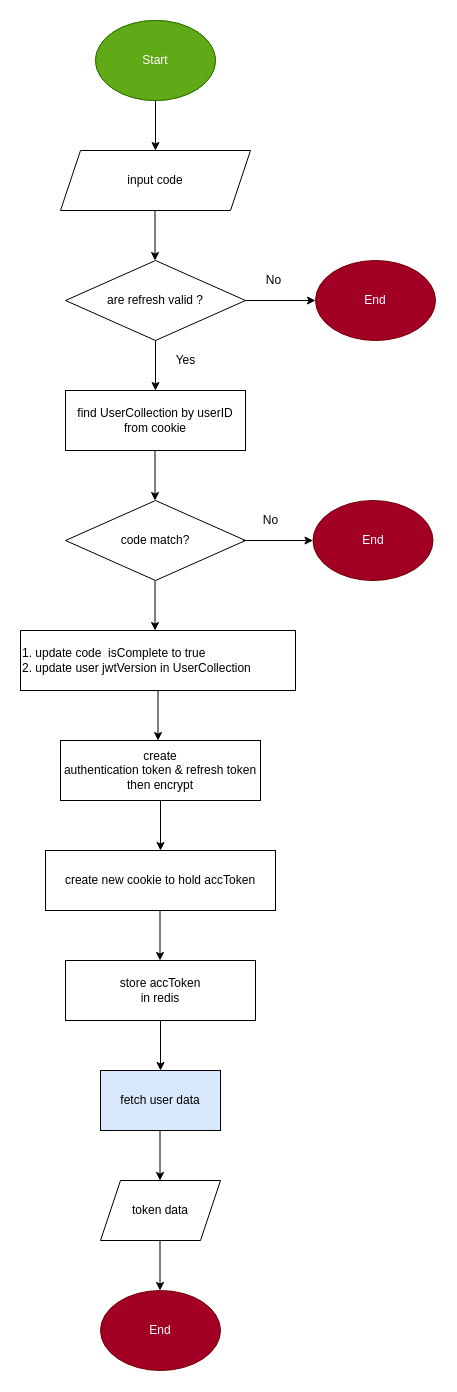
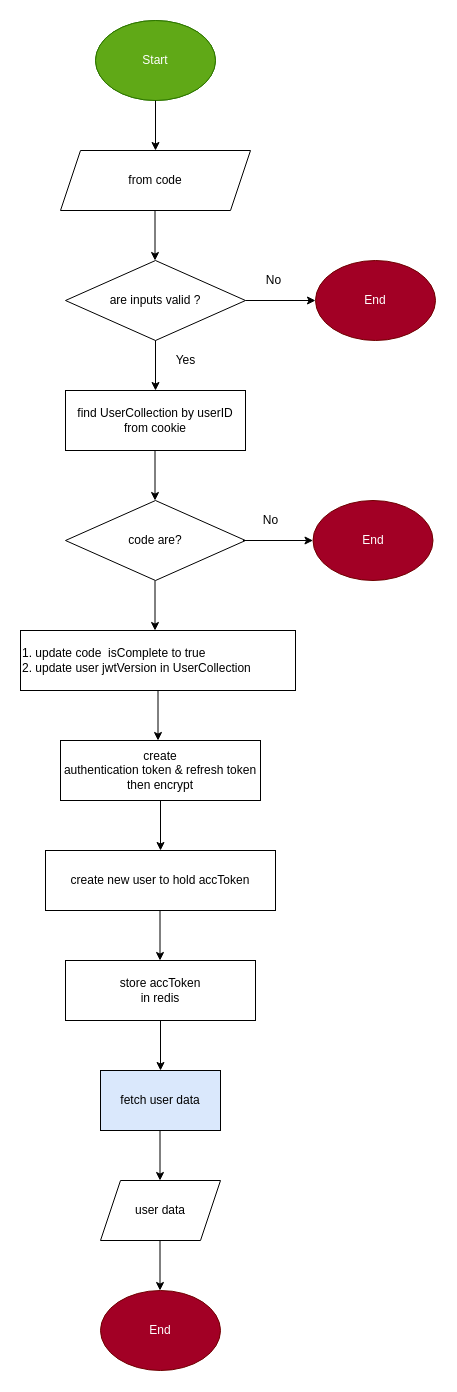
(156, 181) -> (156, 181)
(156, 301) -> (156, 301)
(156, 541) -> (156, 541)
(161, 881) -> (161, 881)
(161, 1211) -> (161, 1211)
